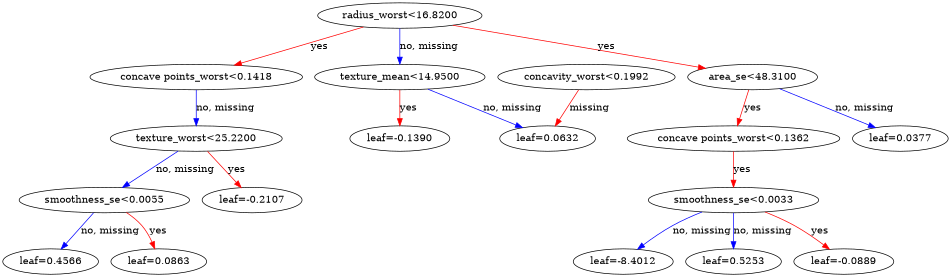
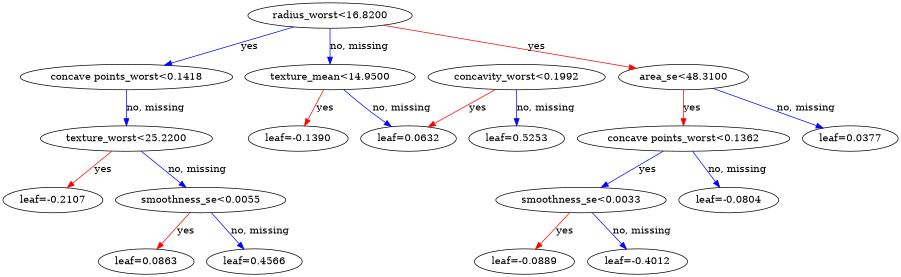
(302, 45) -> (233, 45)
(589, 108) -> (478, 108)
(734, 166) -> (635, 168)
none -> (729, 200)
(734, 227) -> (517, 104)
(623, 262) -> (638, 262)
